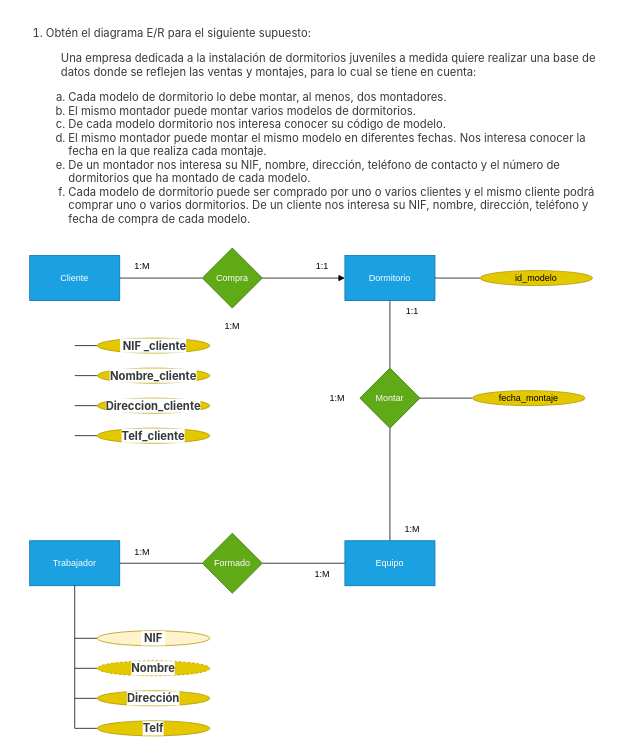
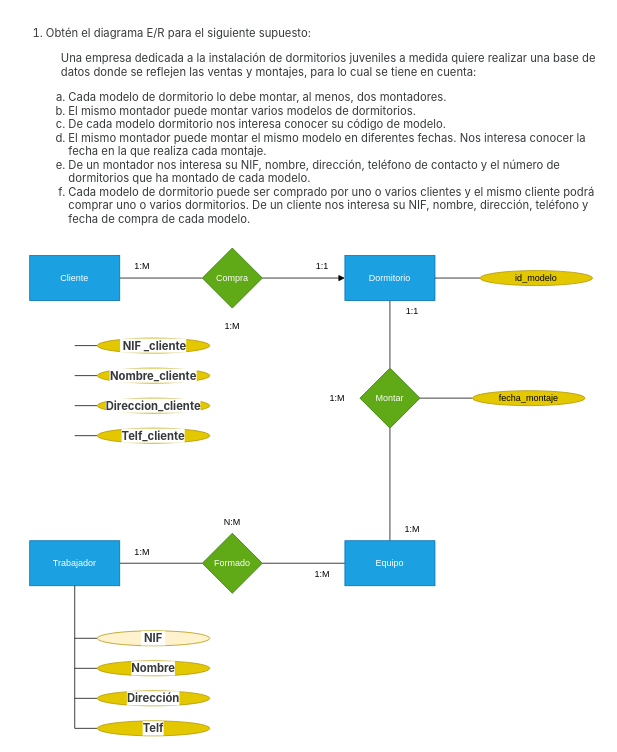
none -> (232, 522)
(153, 668) -> (153, 668)
